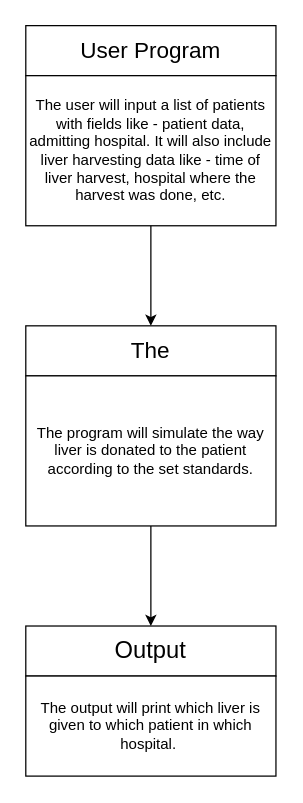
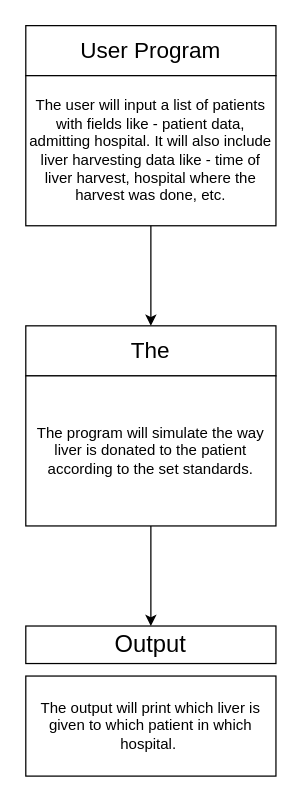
(151, 651) -> (151, 644)
